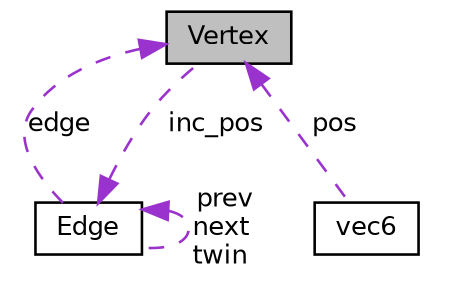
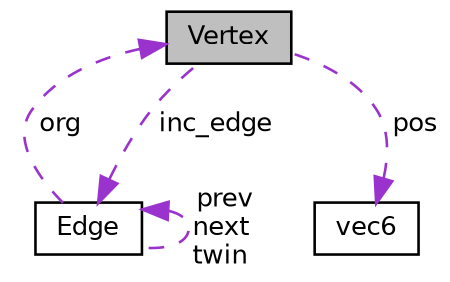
(56, 125) -> (56, 125)
(212, 125) -> (212, 125)
(305, 143) -> (366, 97)
